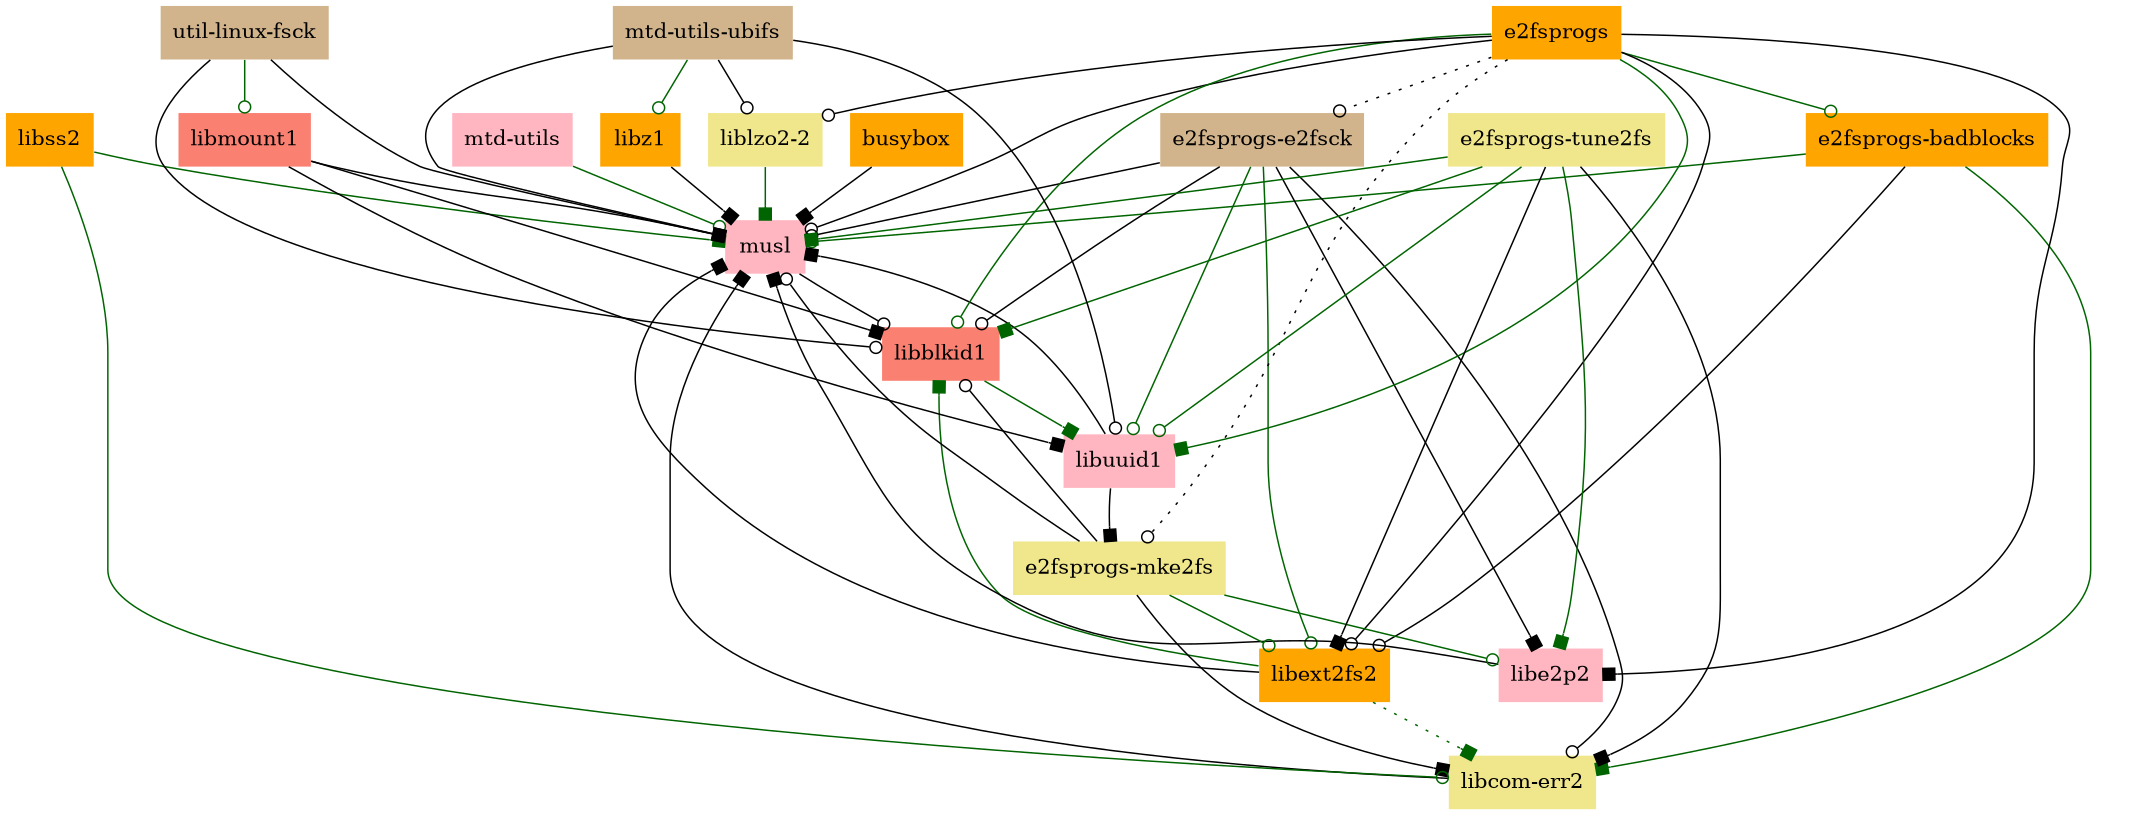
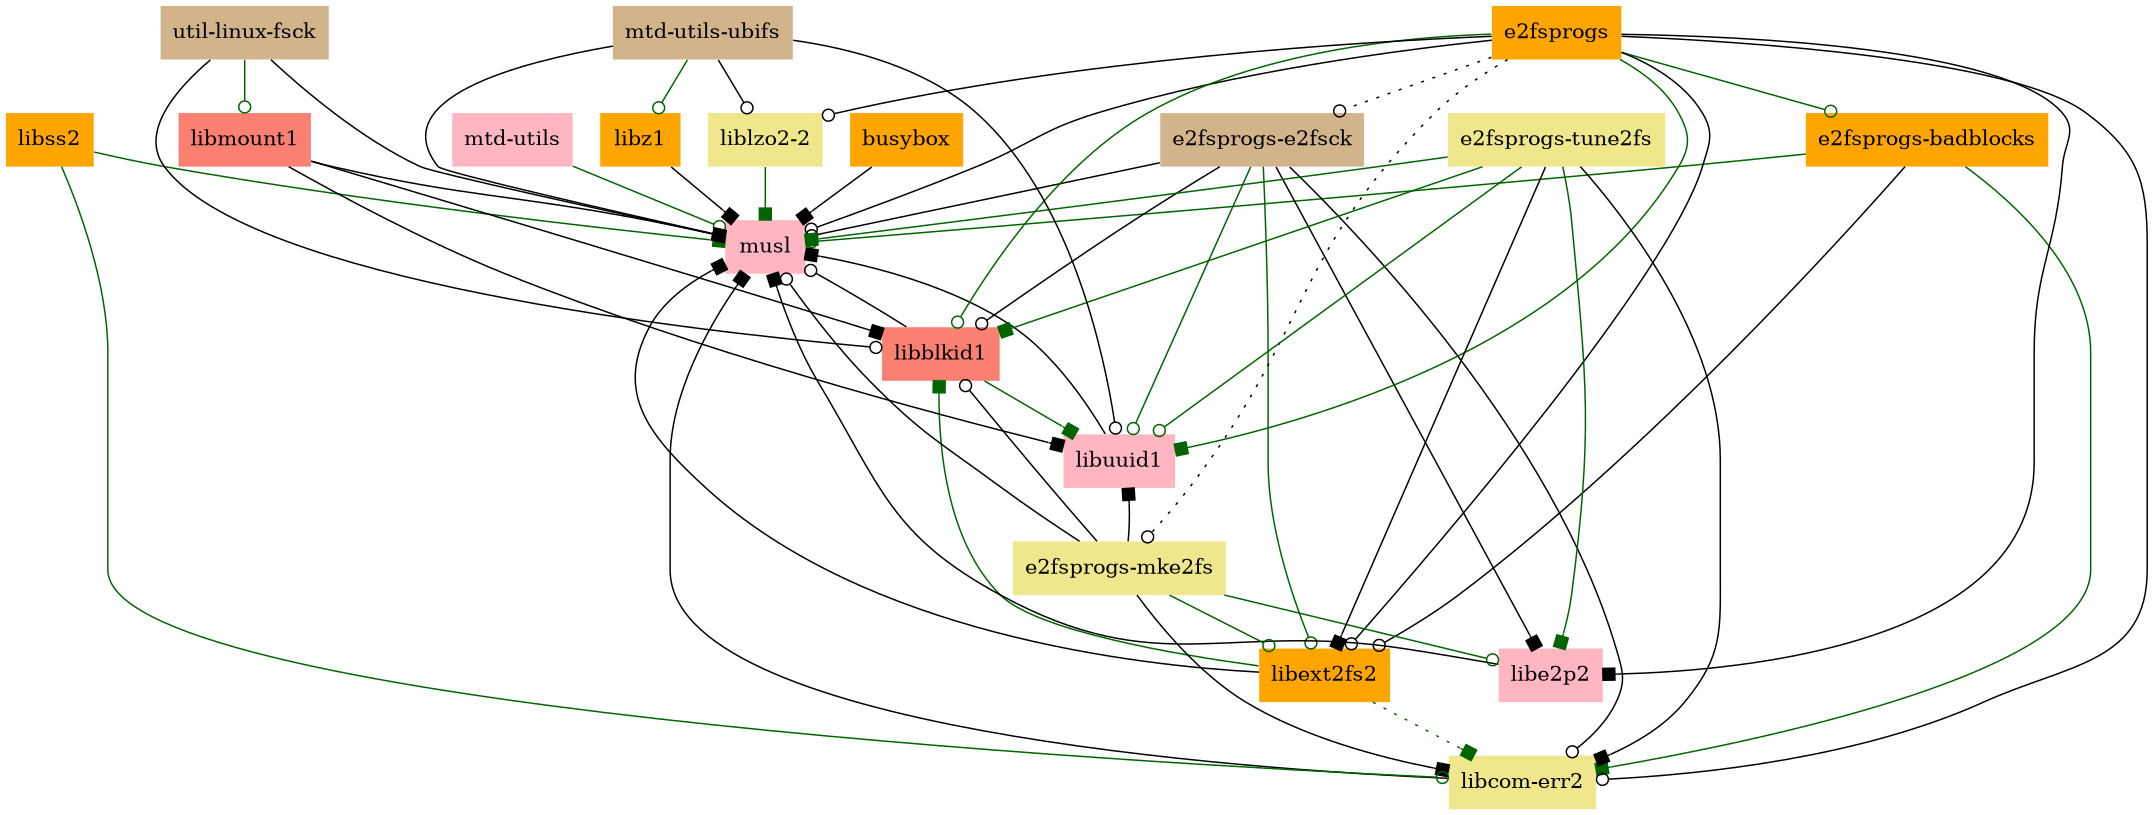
(839, 298) -> (862, 300)
none -> (2147, 400)
(1109, 507) -> (1129, 522)
